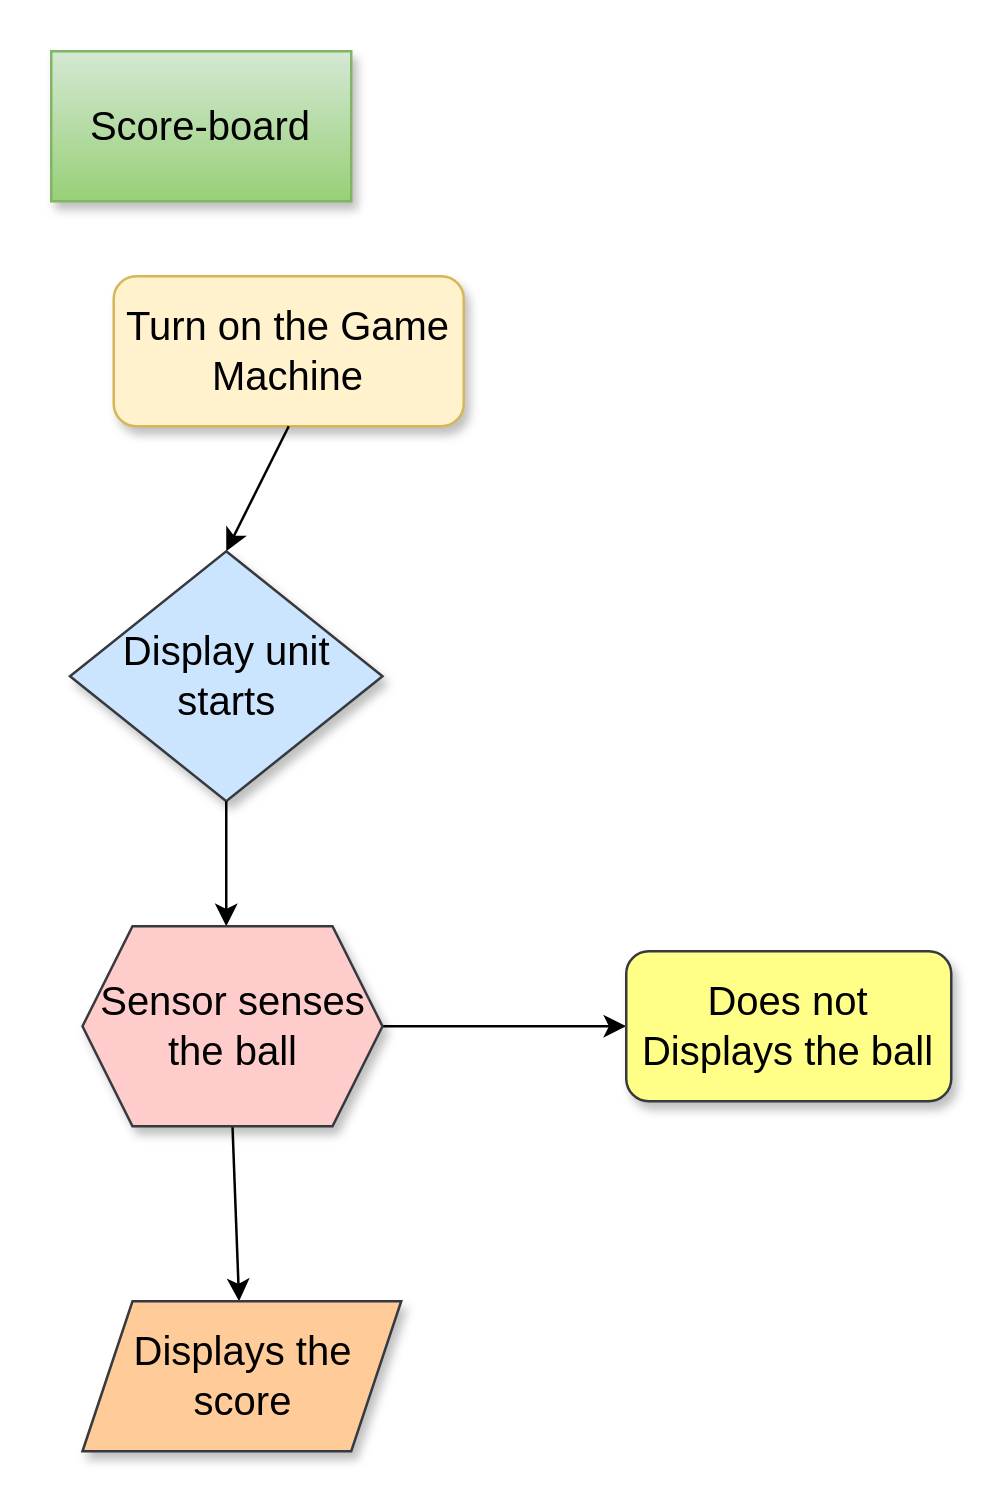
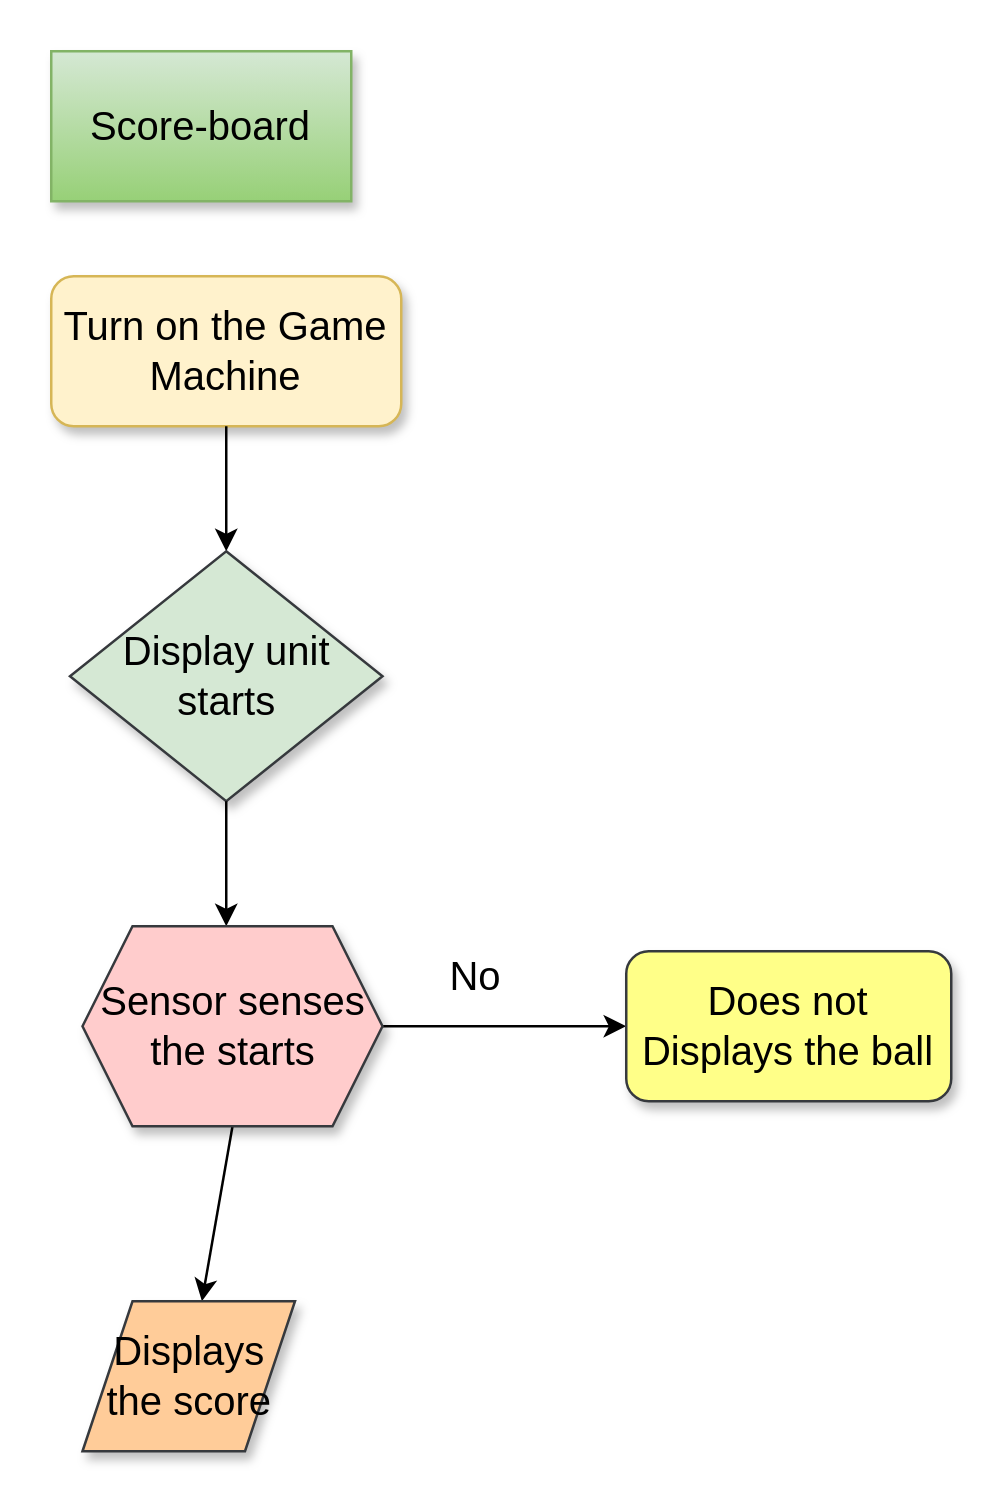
(289, 351) -> (226, 351)
(226, 676) -> (226, 676)
none -> (476, 976)
(234, 1026) -> (234, 1026)
(242, 1376) -> (189, 1376)
